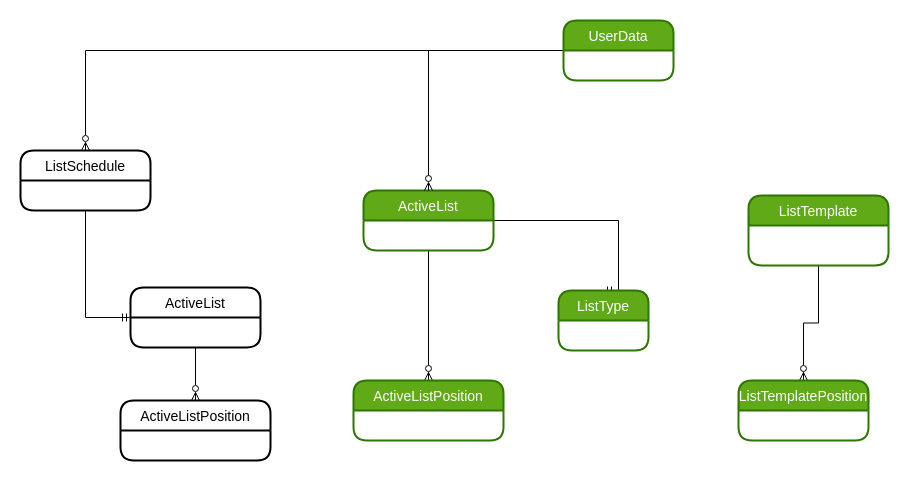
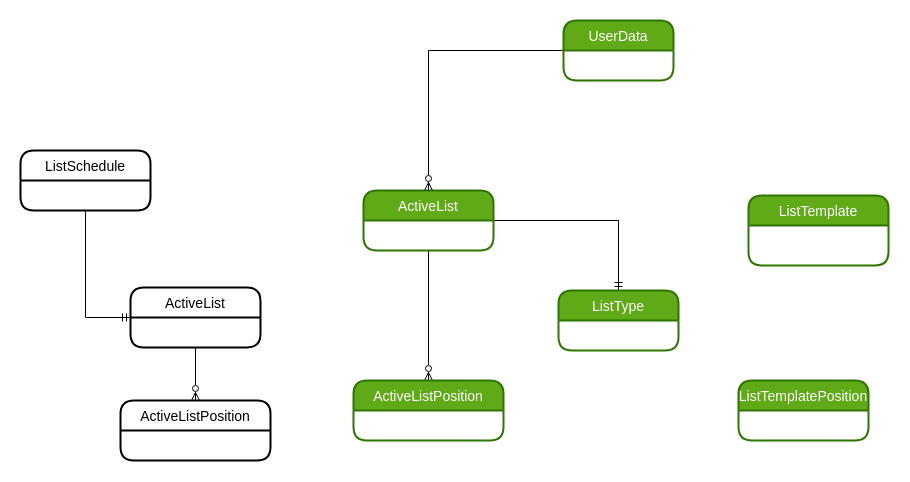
(215, 51) -> none
(604, 321) -> (619, 321)
(819, 323) -> none
